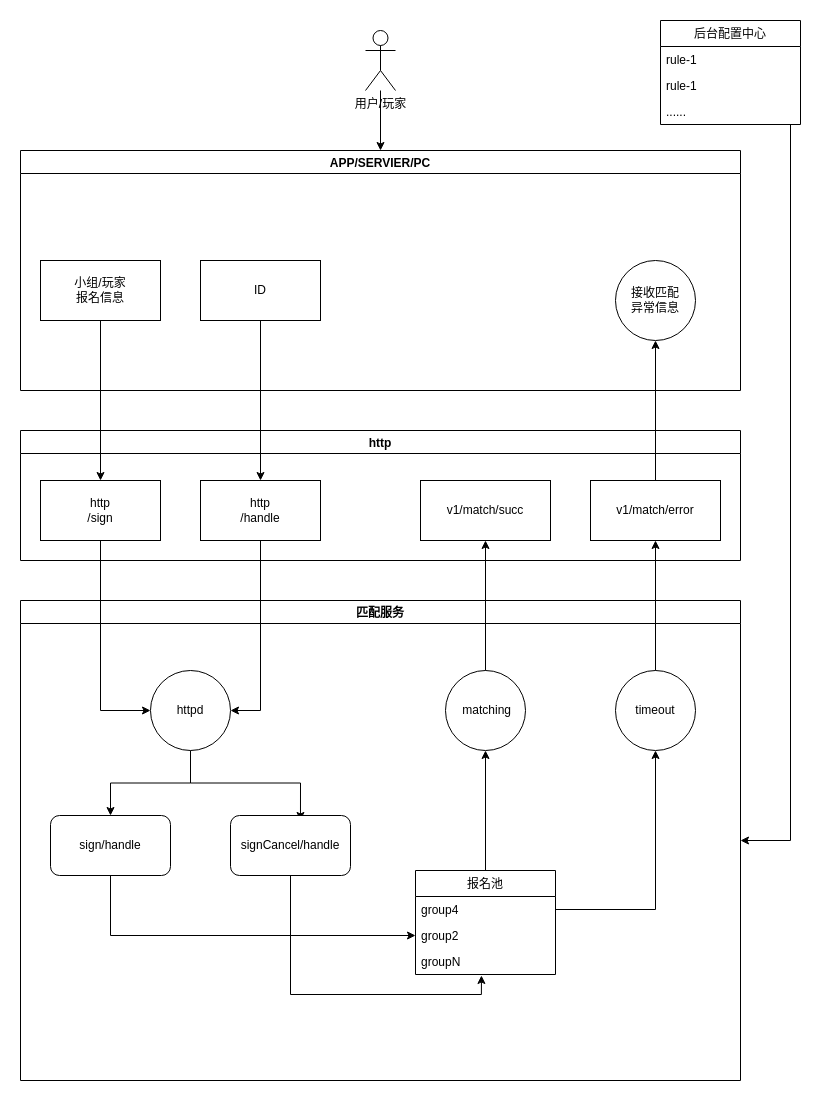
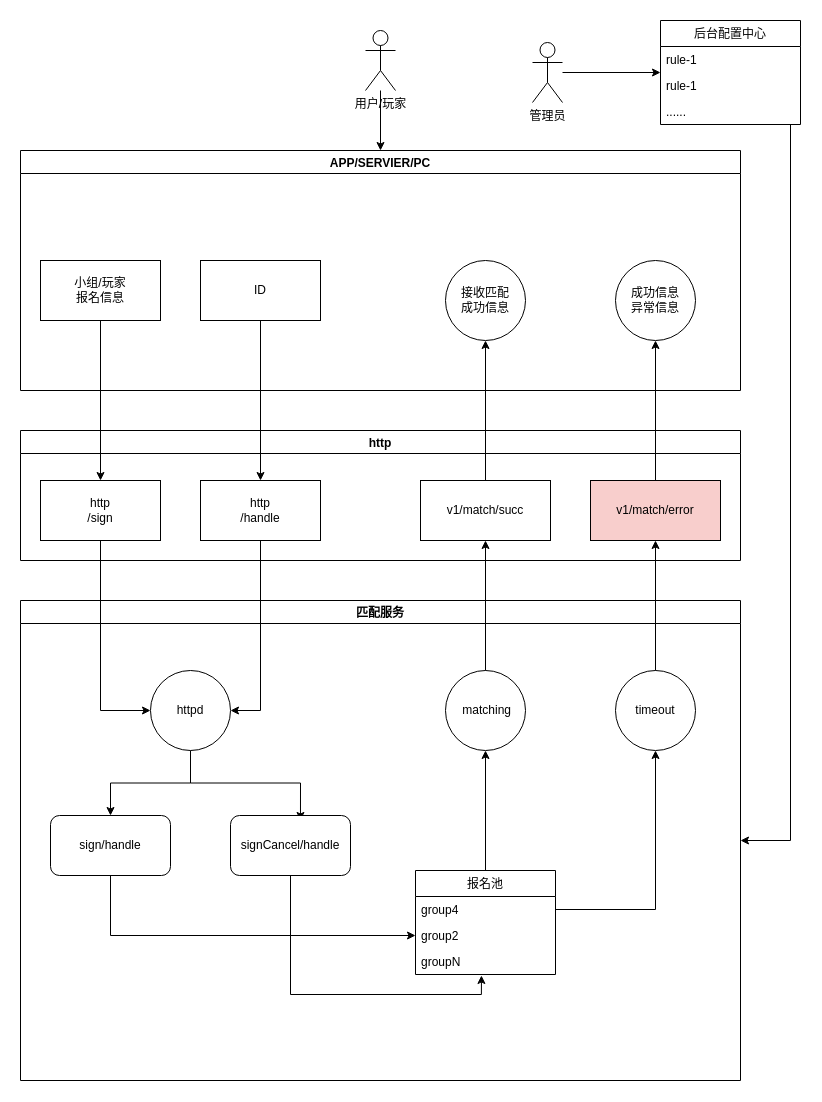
none -> (548, 73)
none -> (608, 73)
none -> (486, 301)
(656, 301) -> (656, 301)
none -> (486, 414)
(656, 511) -> (656, 511)
